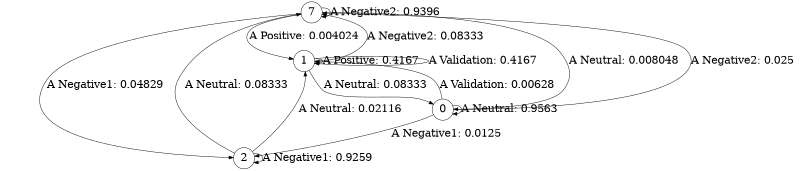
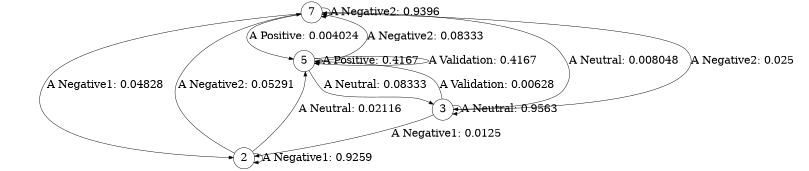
(304, 61) -> (304, 61)
(108, 85) -> (108, 85)
(240, 85) -> (240, 85)
(443, 110) -> (443, 110)
